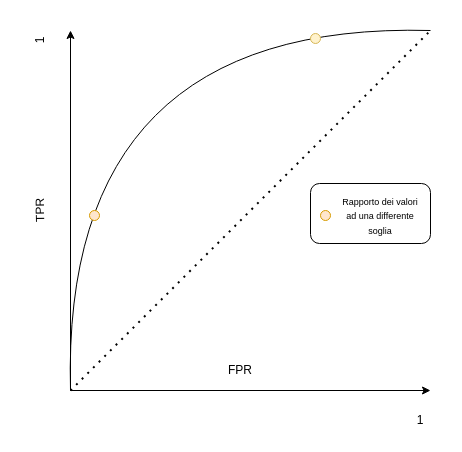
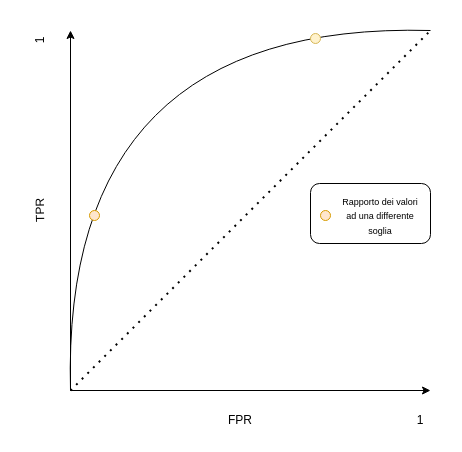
(241, 371) -> (241, 421)
